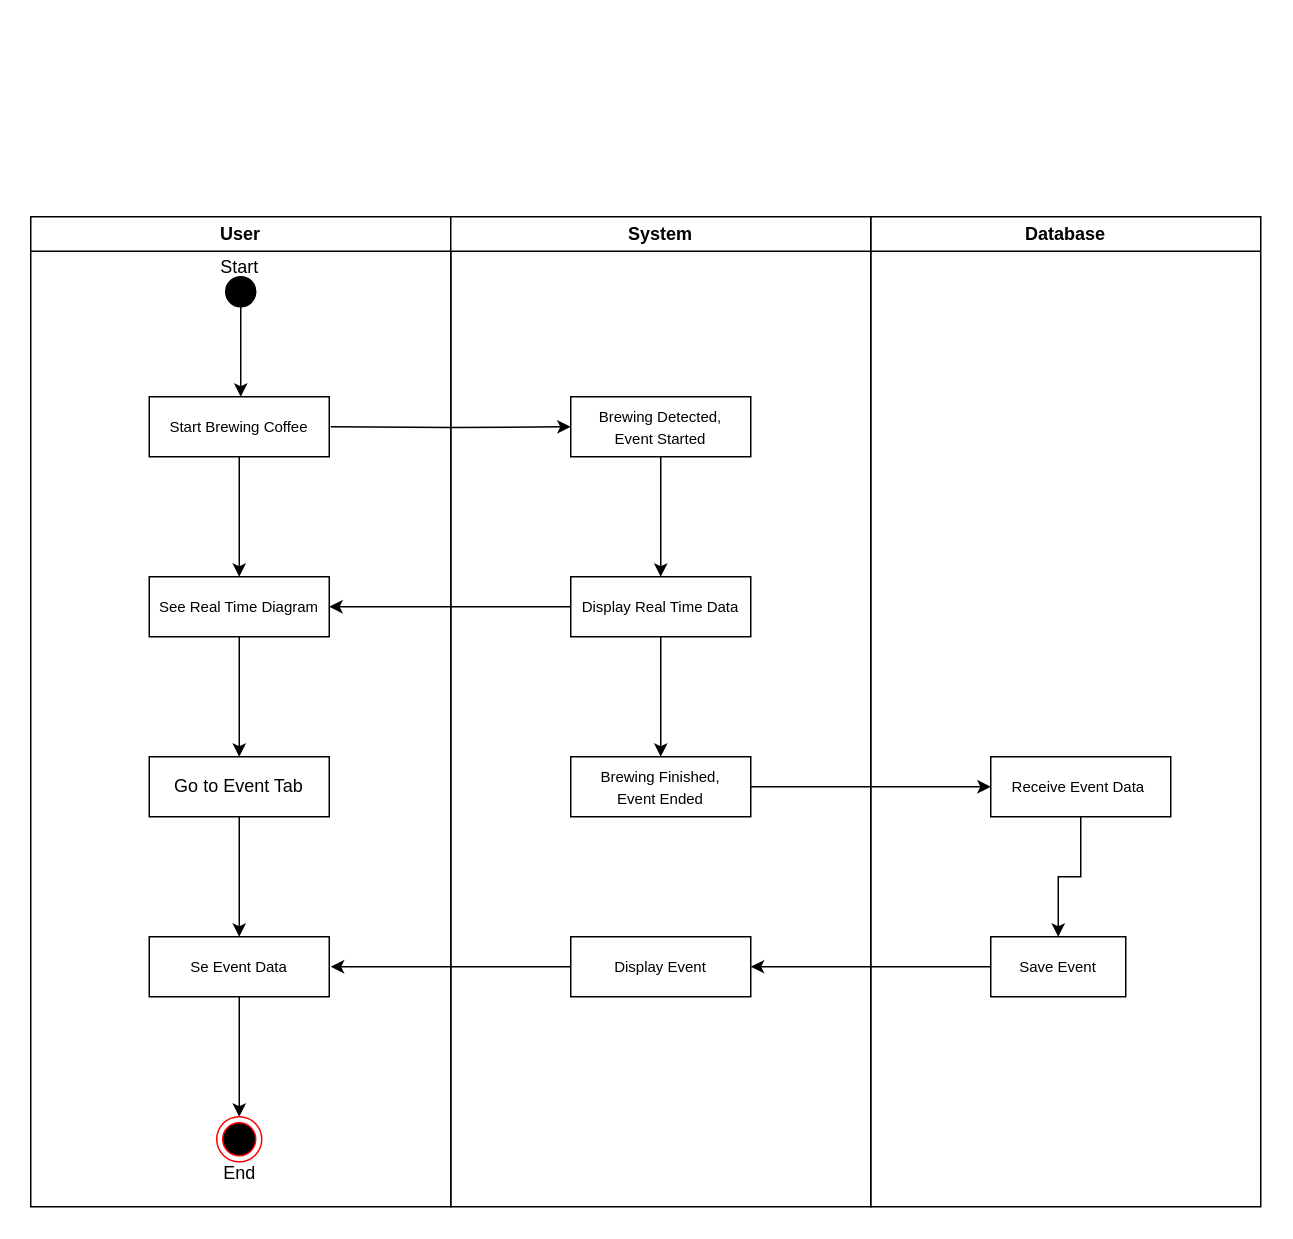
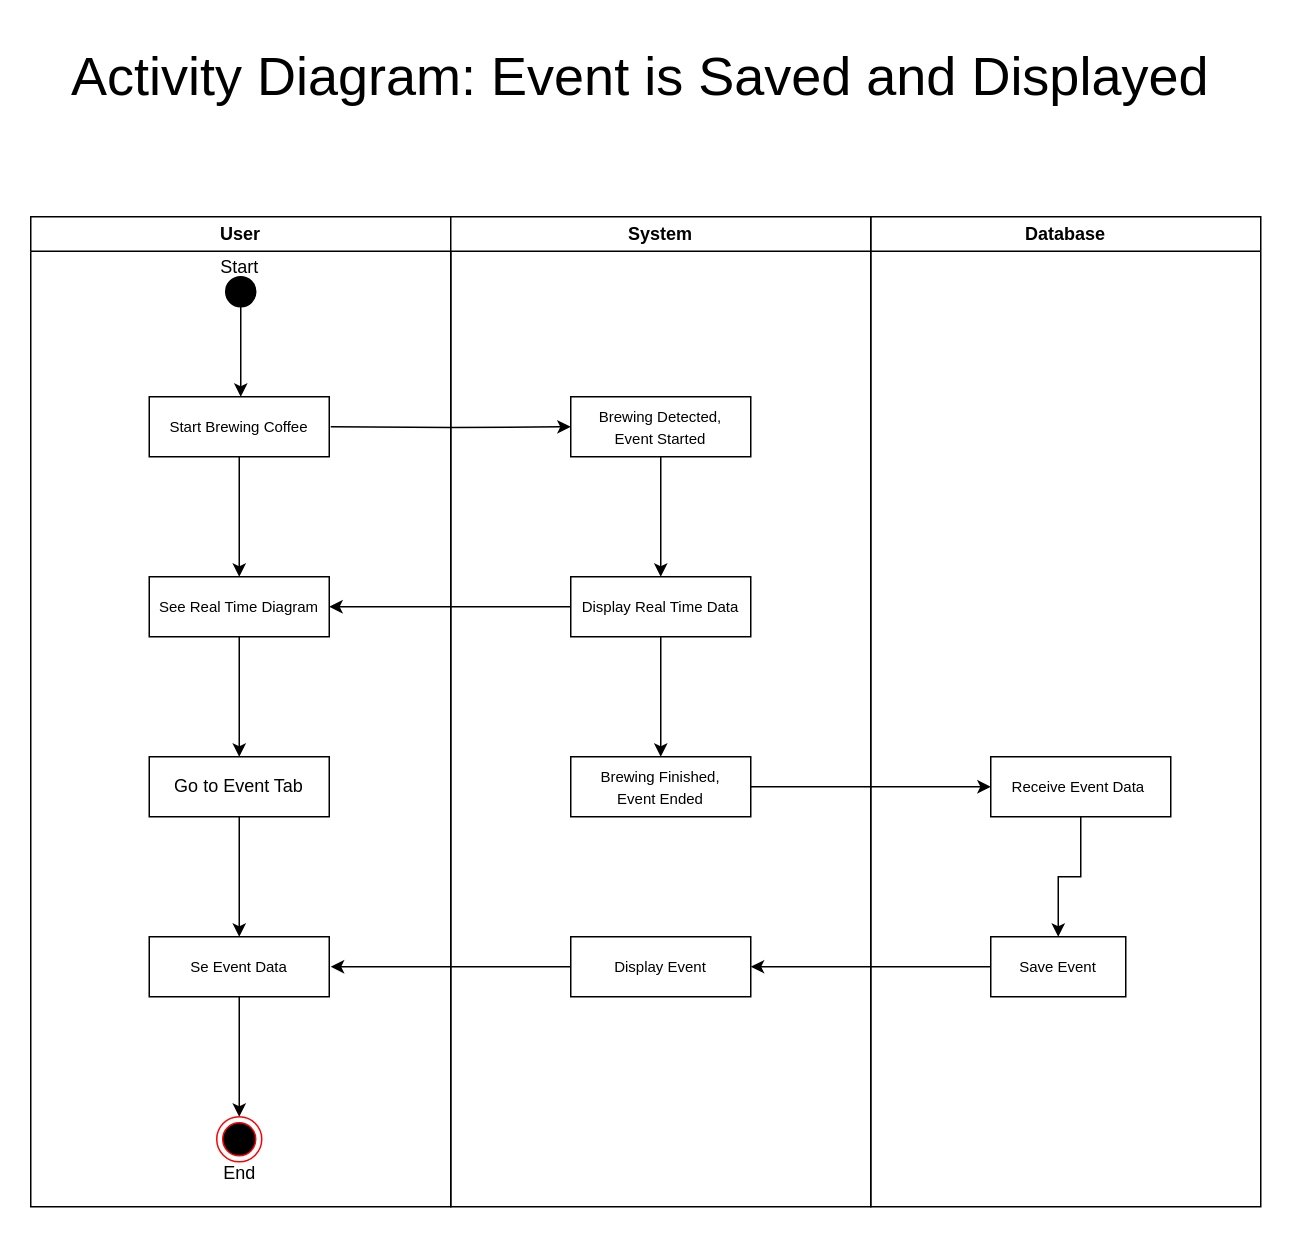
none -> (640, 76)
